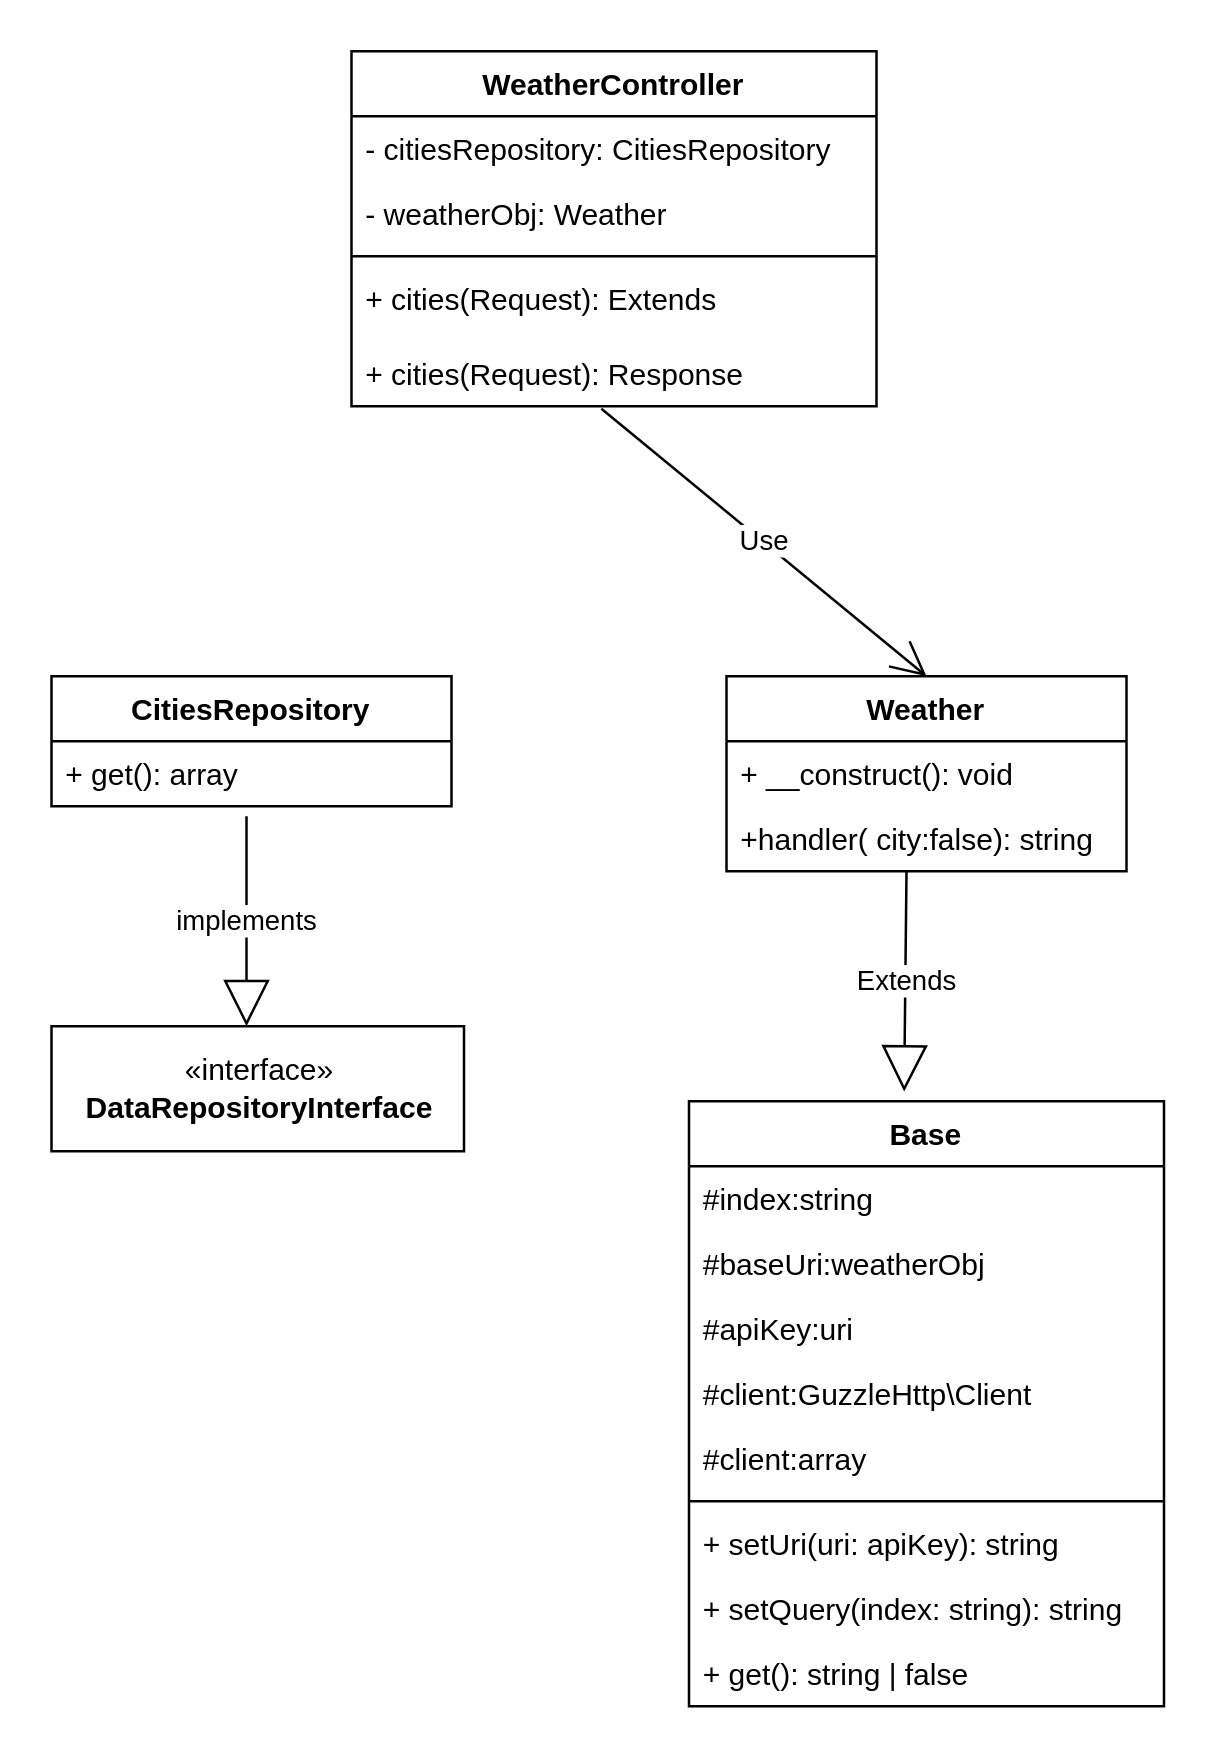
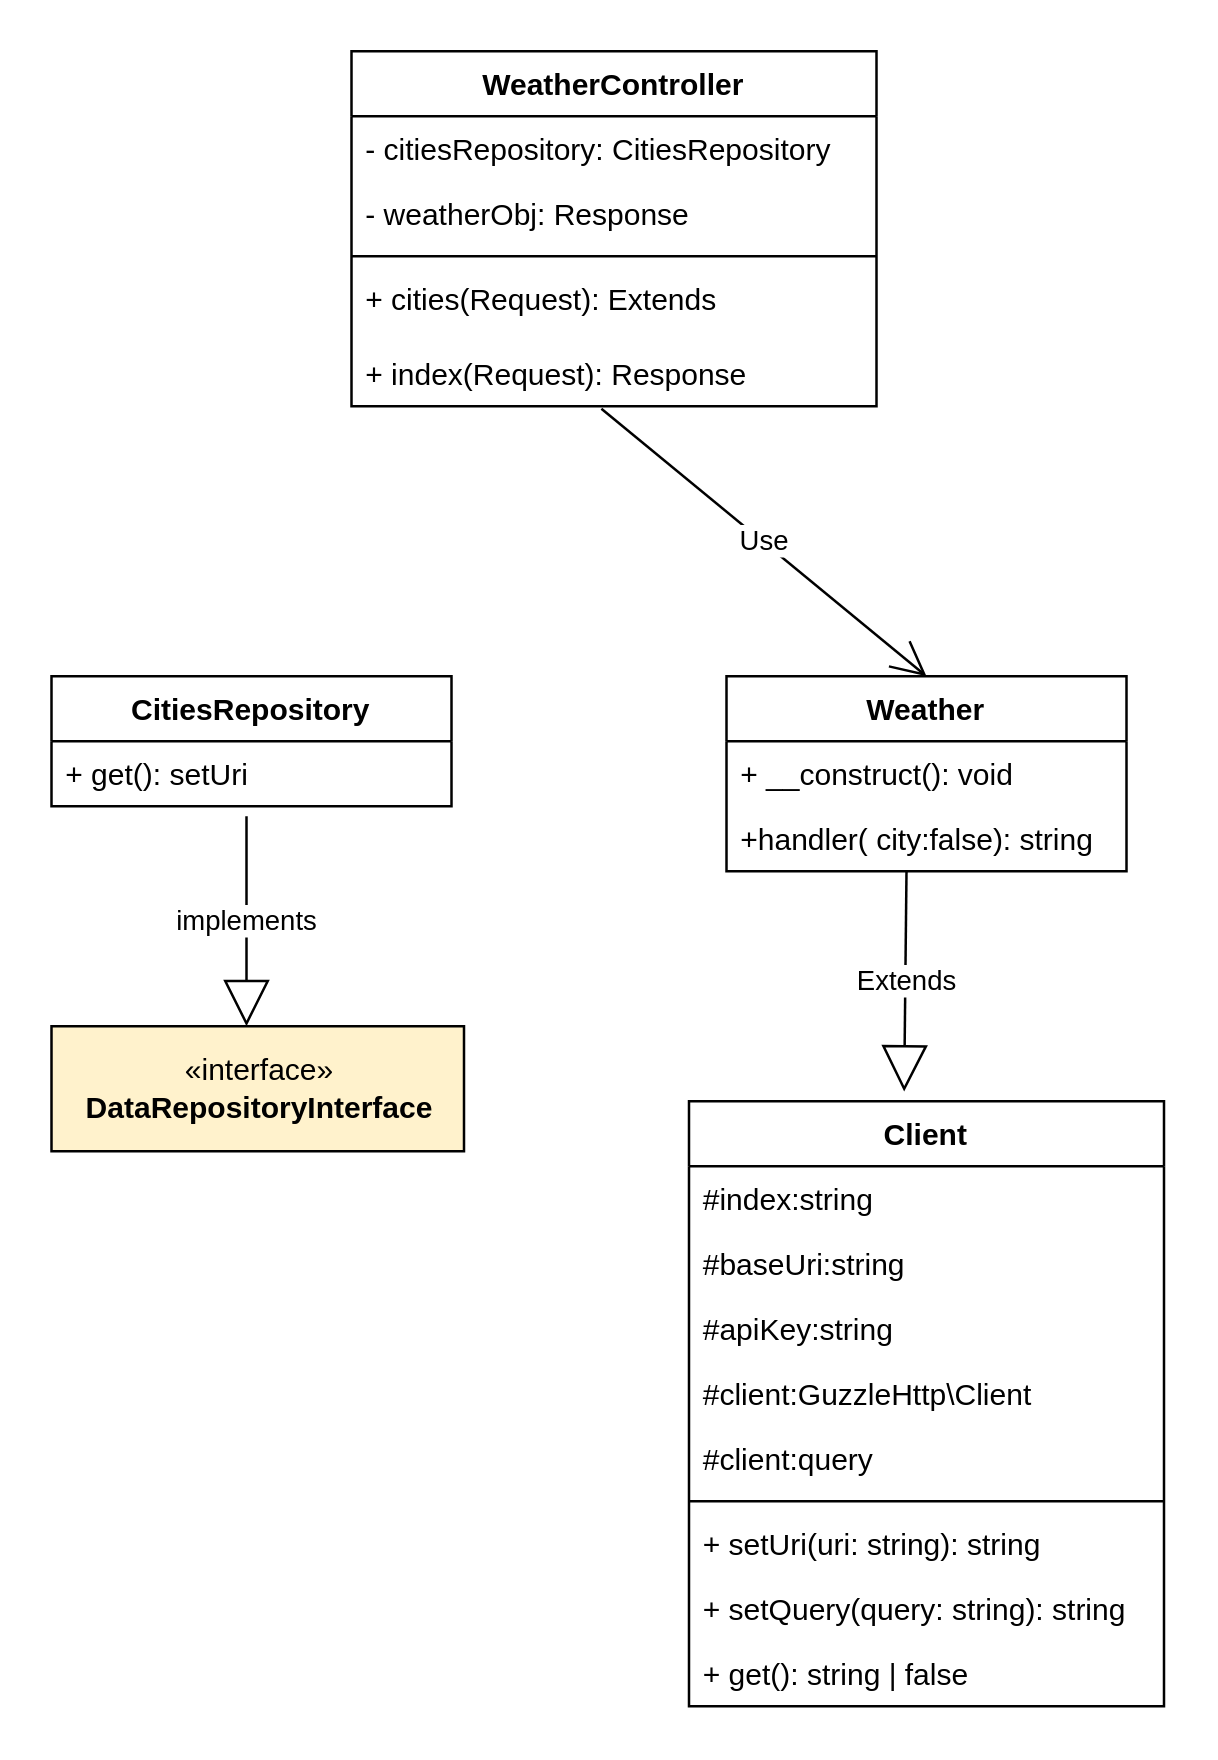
(538, 215) -> (546, 215)
(576, 375) -> (572, 375)
(175, 775) -> (179, 775)
(258, 1089) -> (258, 1089)
(925, 1135) -> (925, 1135)
(854, 1265) -> (817, 1265)
(783, 1330) -> (808, 1330)
(800, 1460) -> (800, 1460)
(915, 1545) -> (915, 1545)
(952, 1610) -> (956, 1610)
